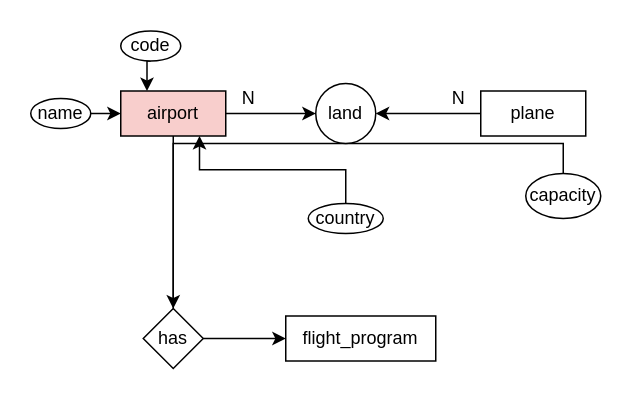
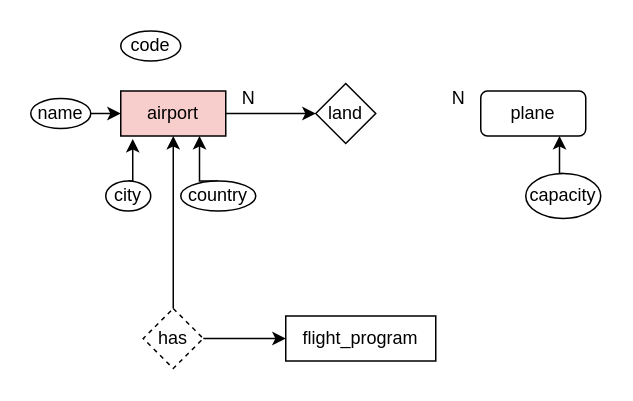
(147, 70) -> none
(346, 113) -> (346, 113)
(434, 113) -> none
(533, 113) -> (533, 113)
(173, 138) -> (173, 304)
(384, 143) -> (560, 161)
none -> (133, 167)
none -> (128, 196)
(346, 218) -> (218, 196)
(173, 338) -> (173, 338)
